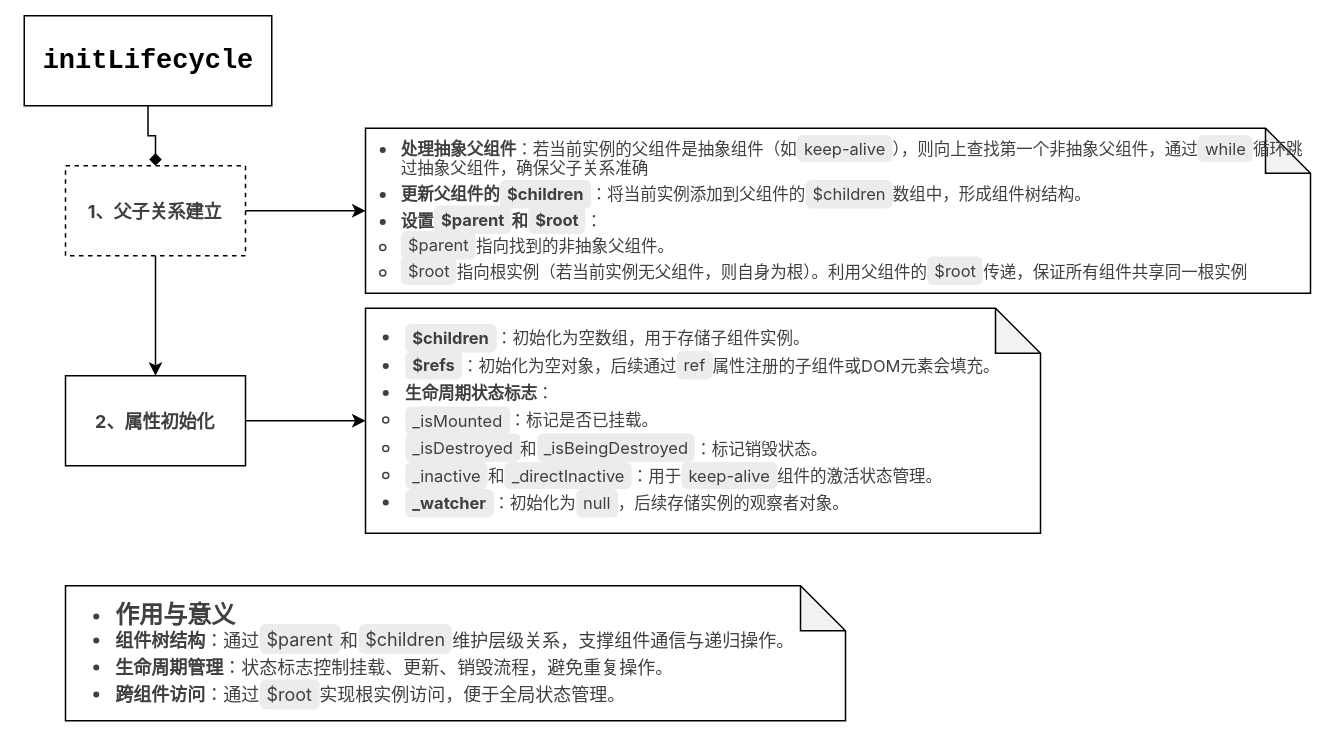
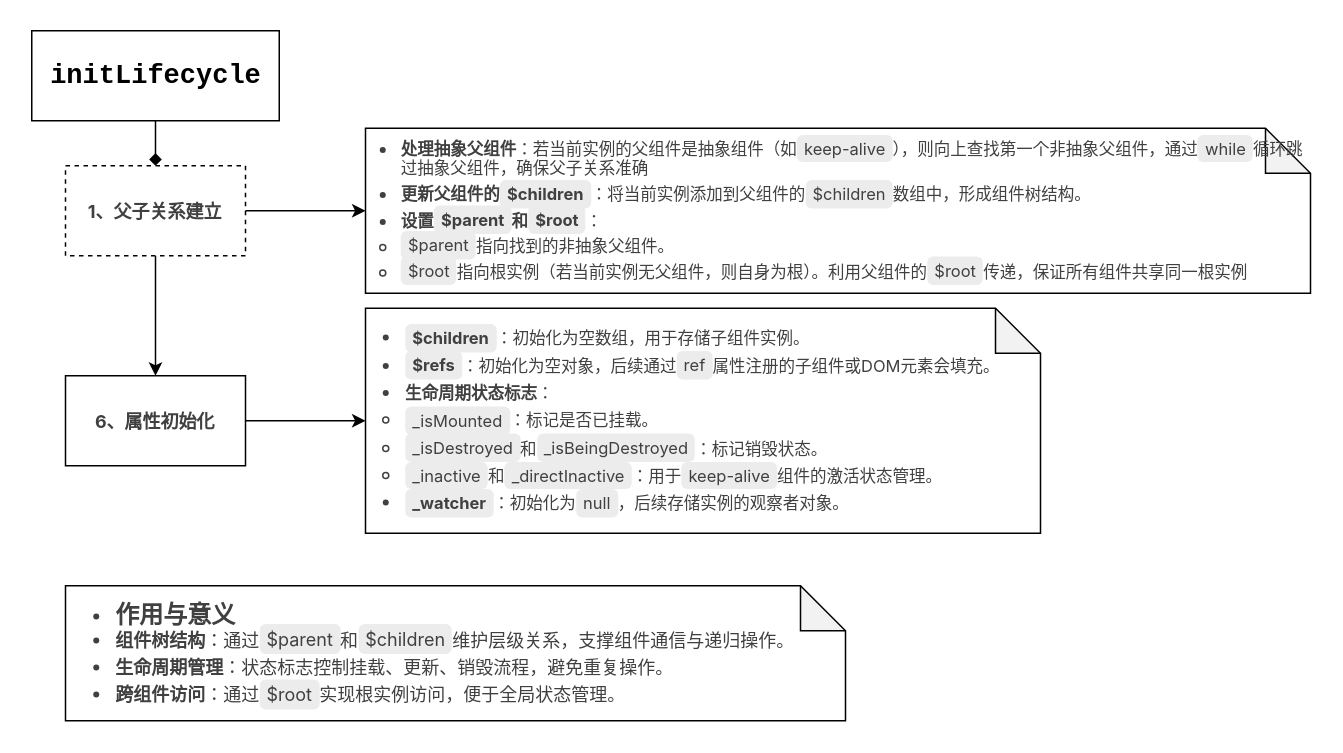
(148, 61) -> (155, 76)
(155, 421) -> (155, 421)
